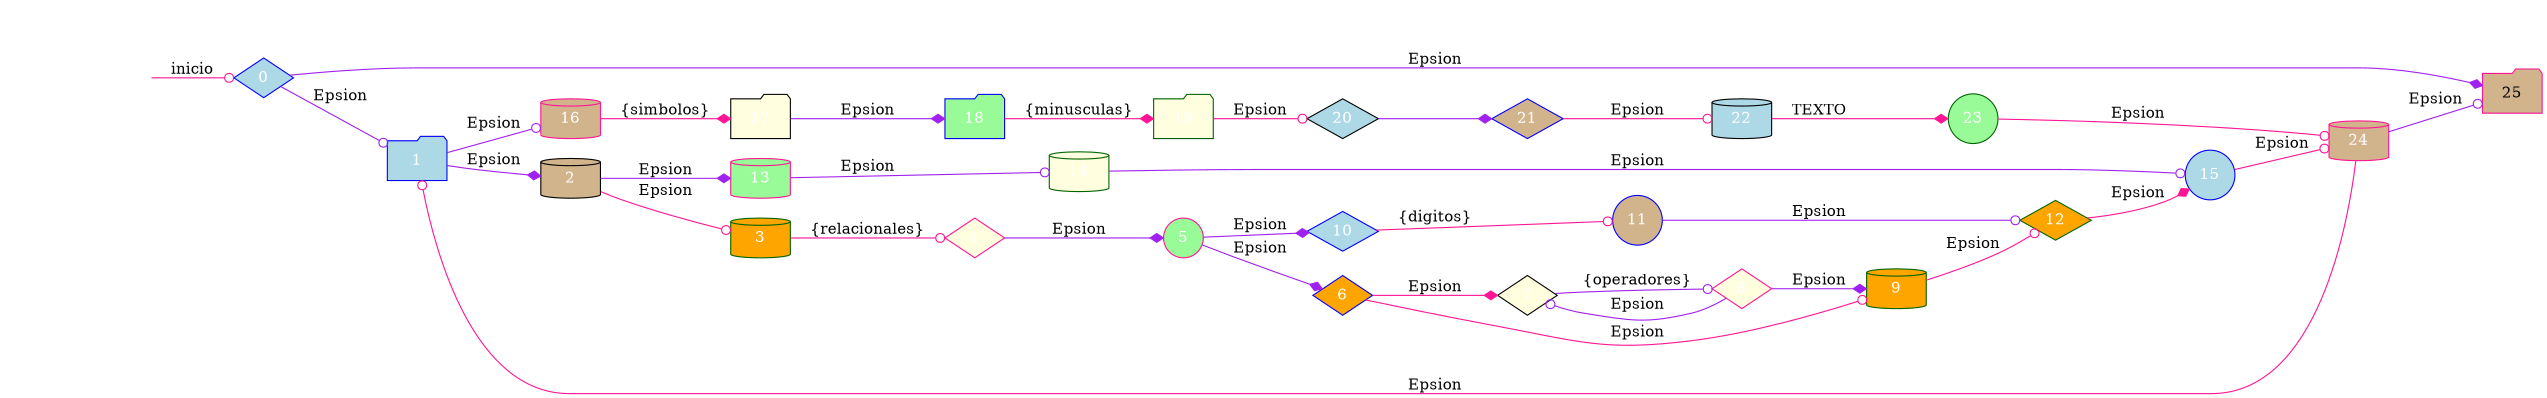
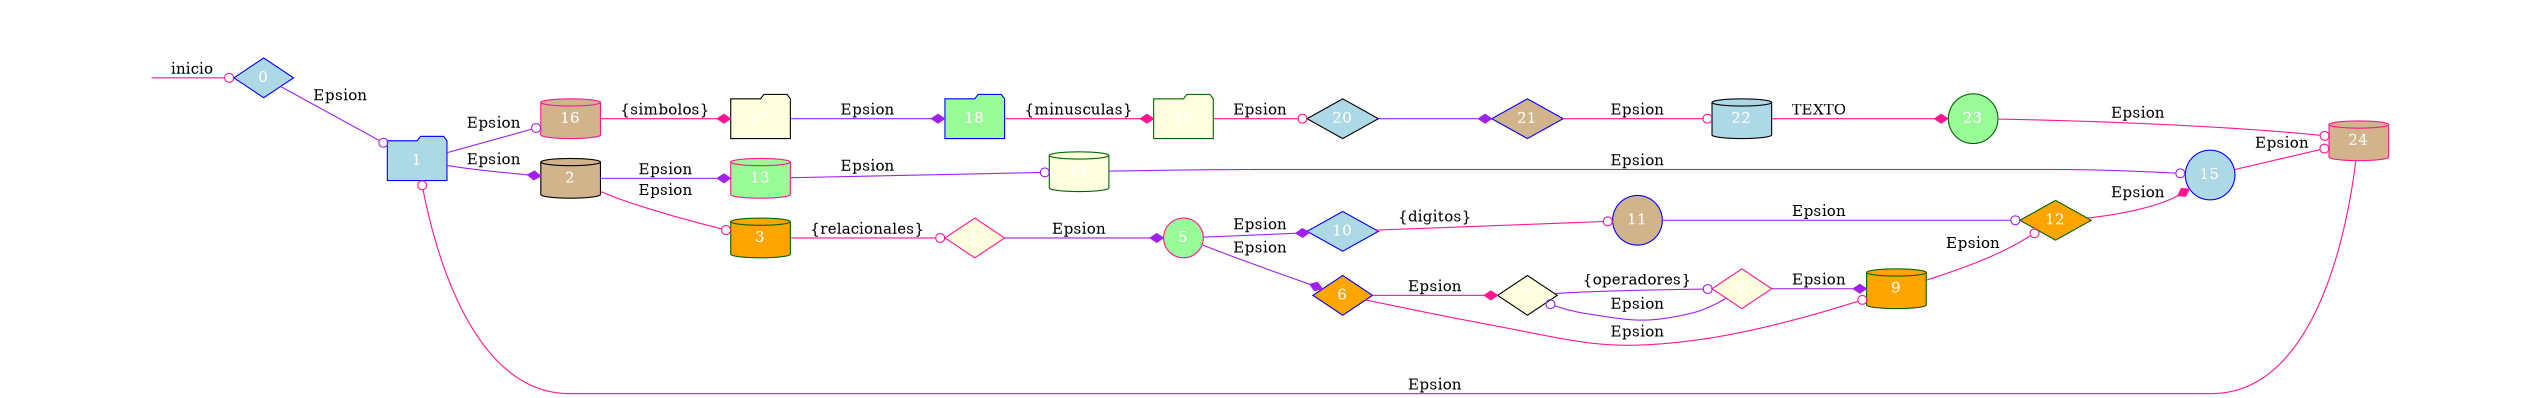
(2512, 93) -> none
